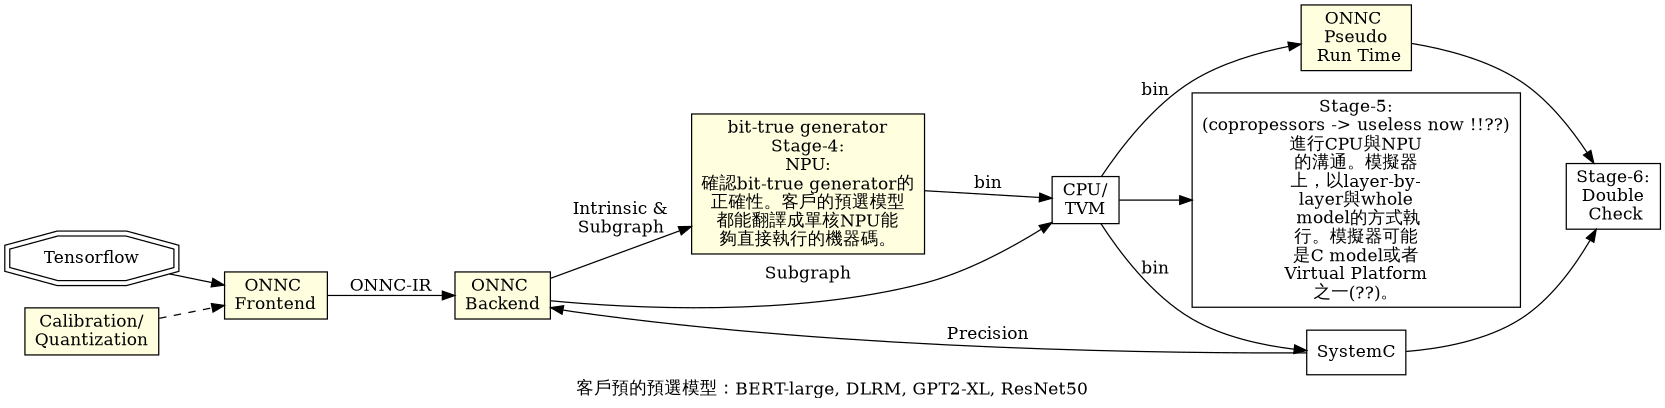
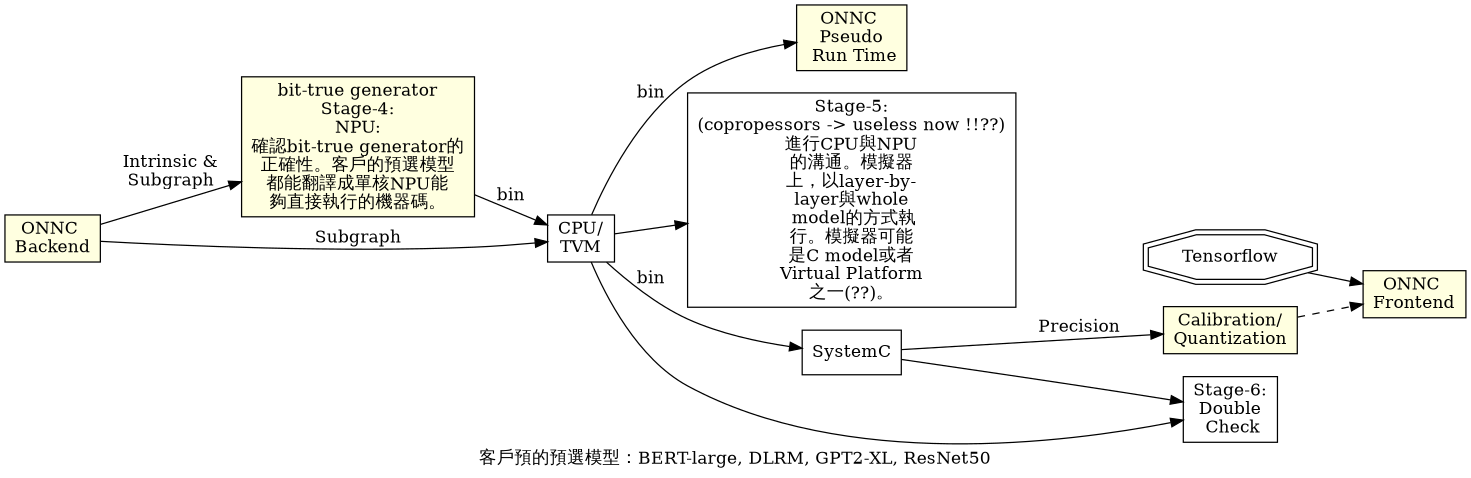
(1513, 77) -> (846, 435)
(385, 295) -> none
(934, 344) -> (1026, 342)
